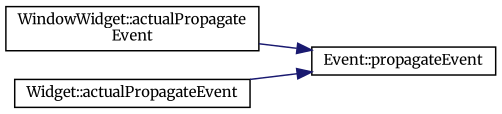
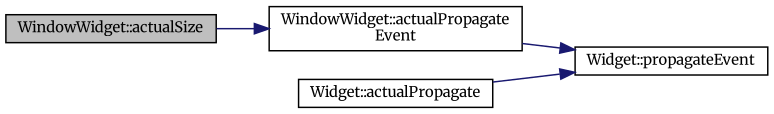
none -> (111, 29)
(404, 61) -> (671, 61)
(132, 93) -> (396, 93)
